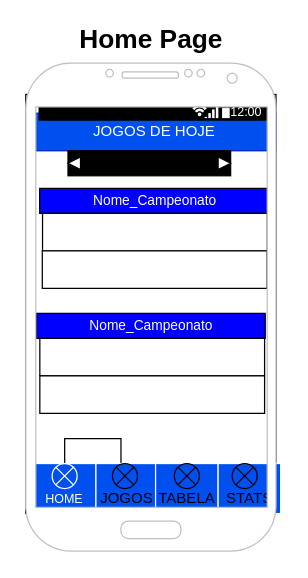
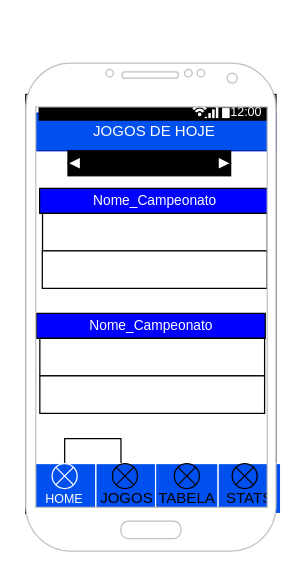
(151, 38) -> none
